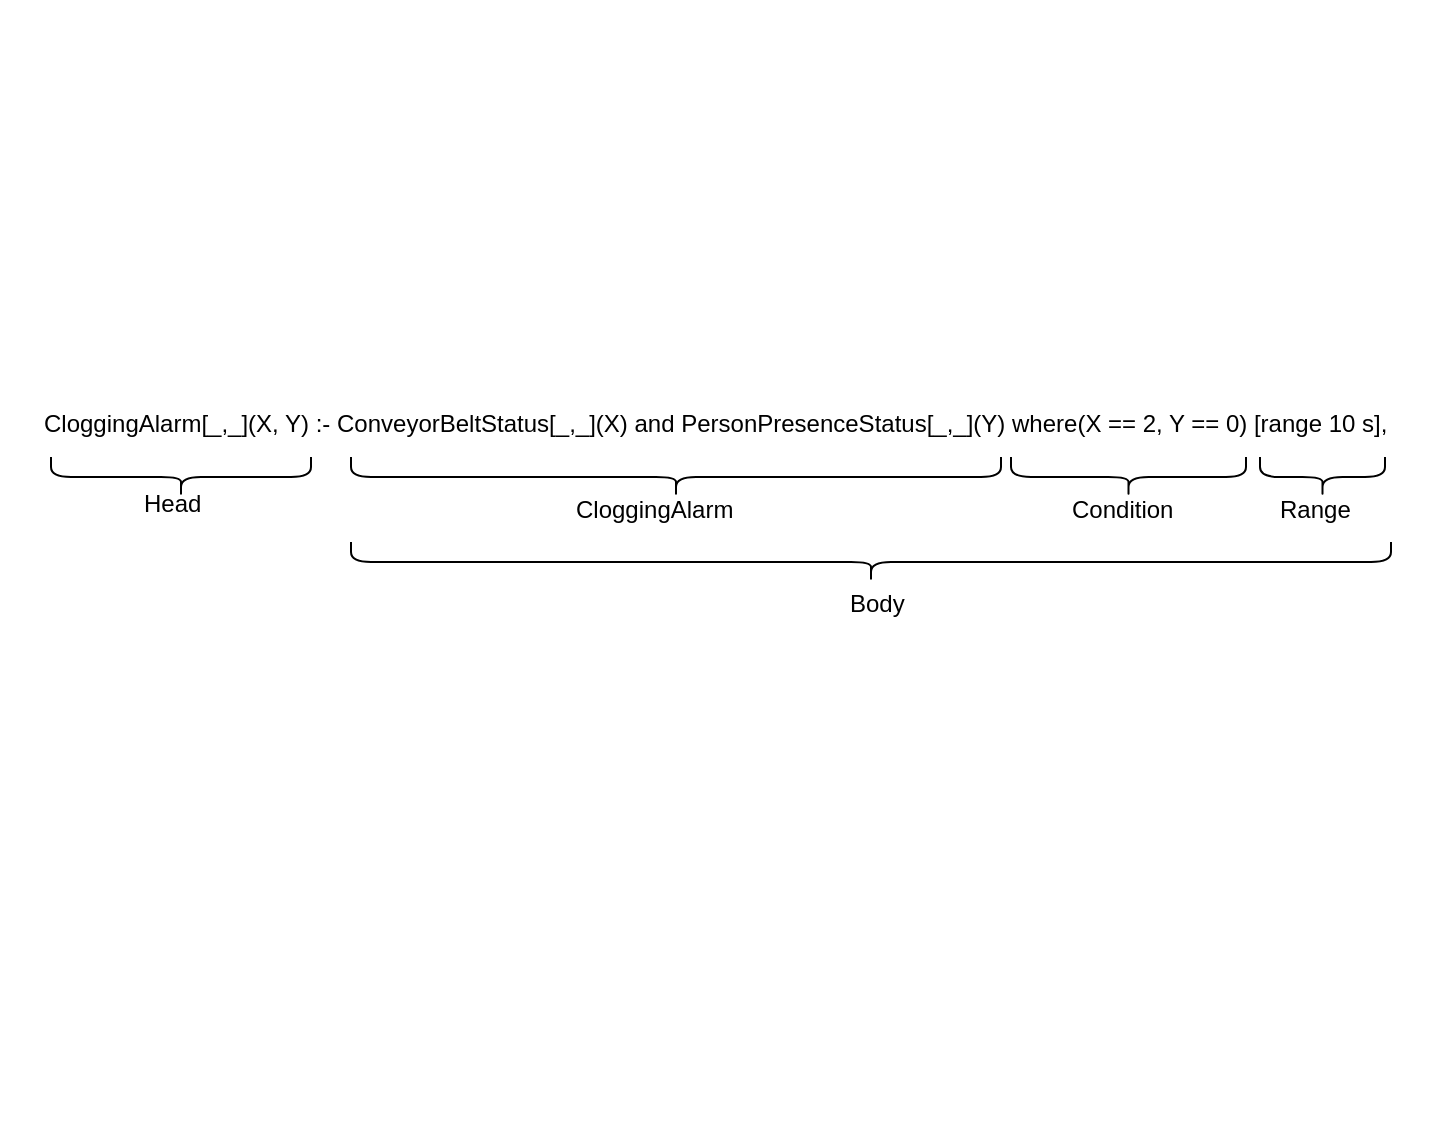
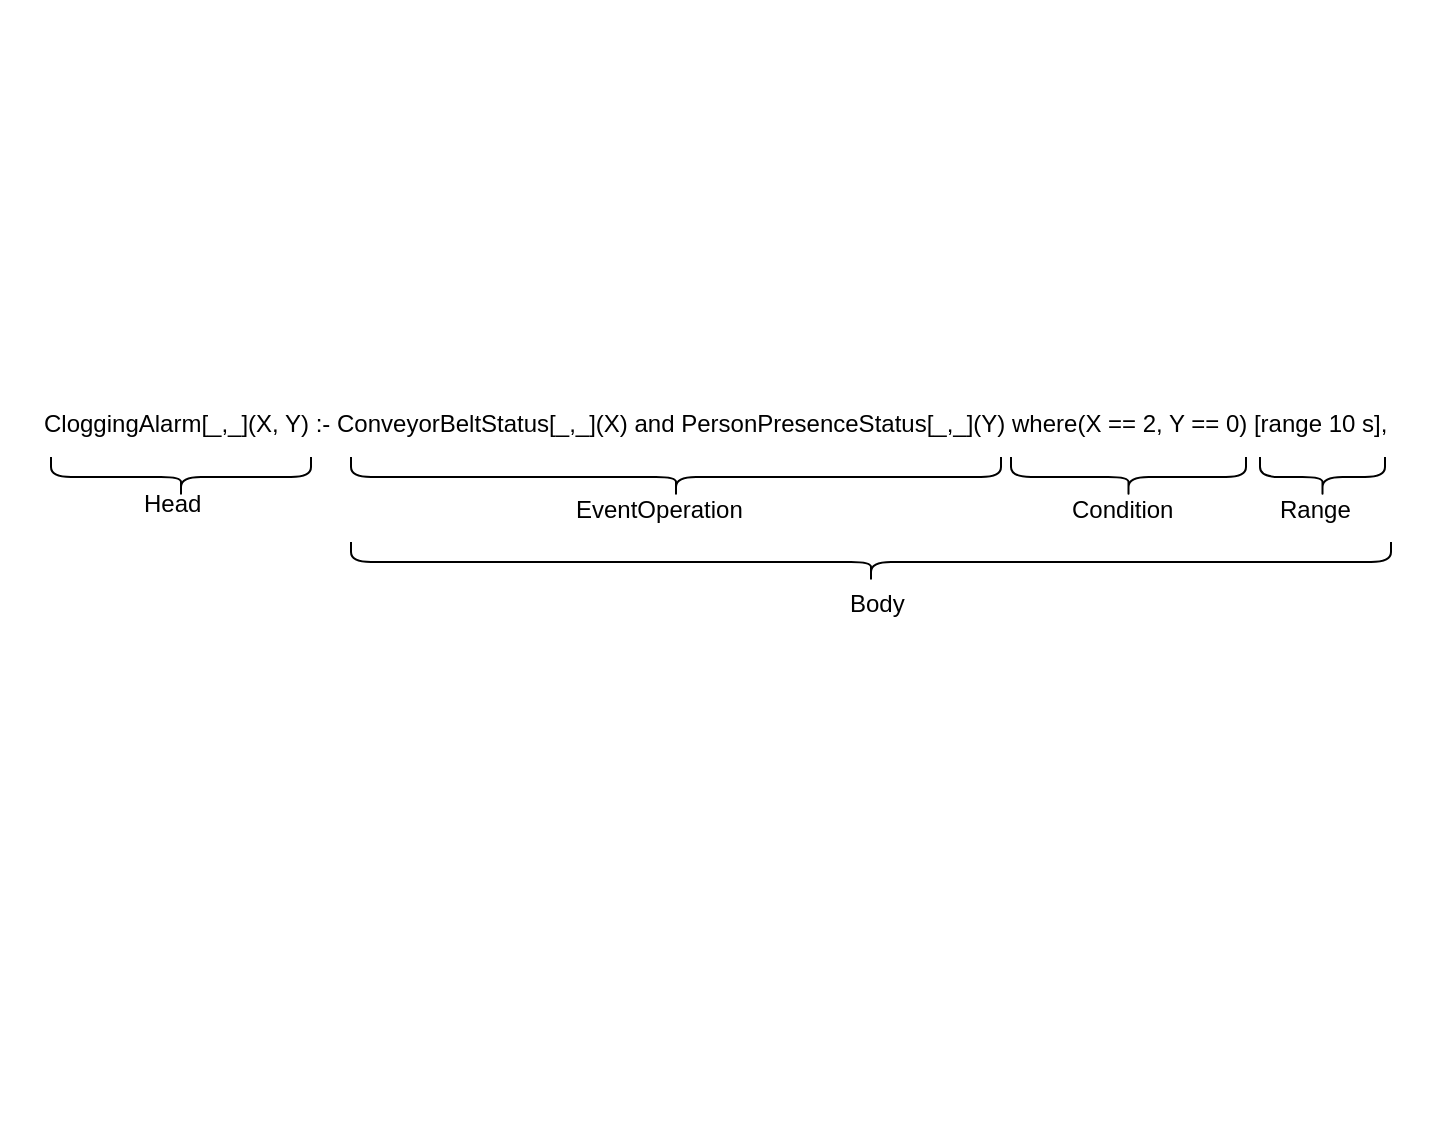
(655, 511) -> (668, 511)
